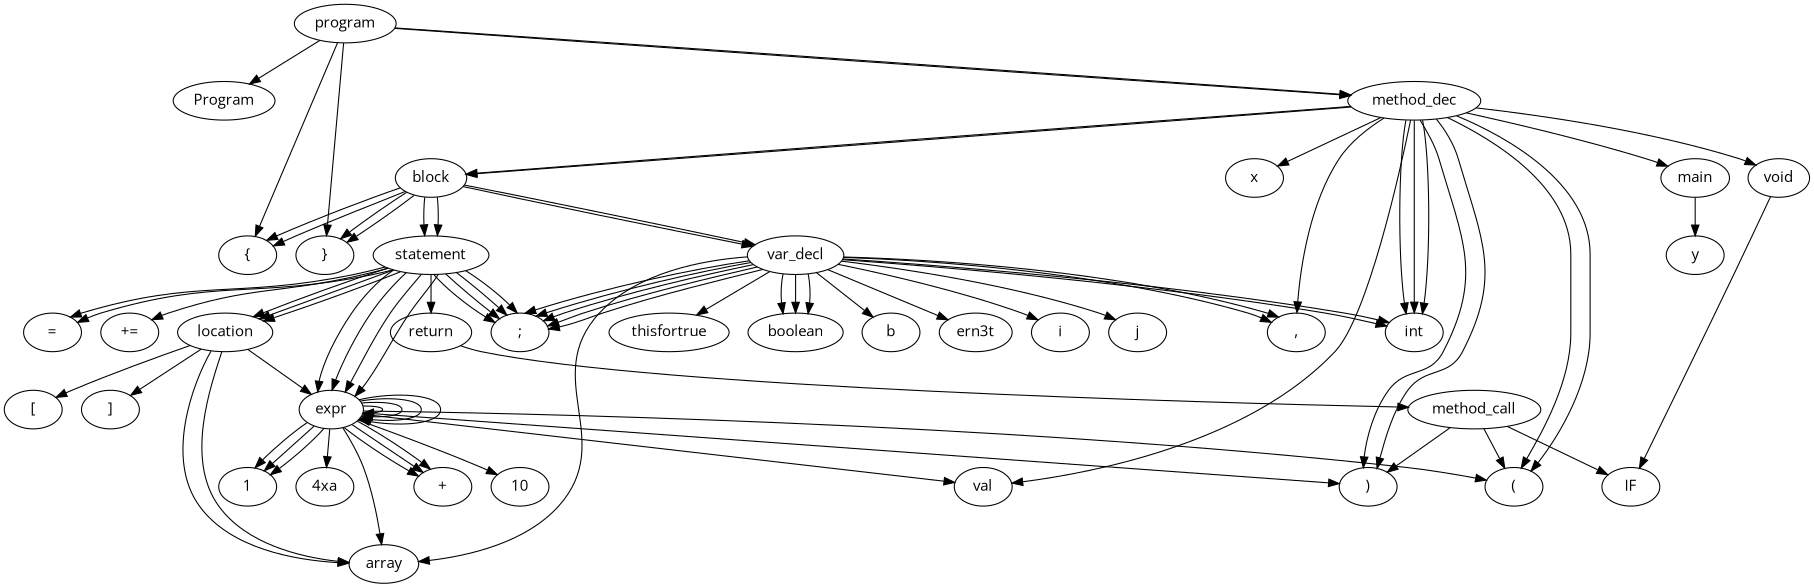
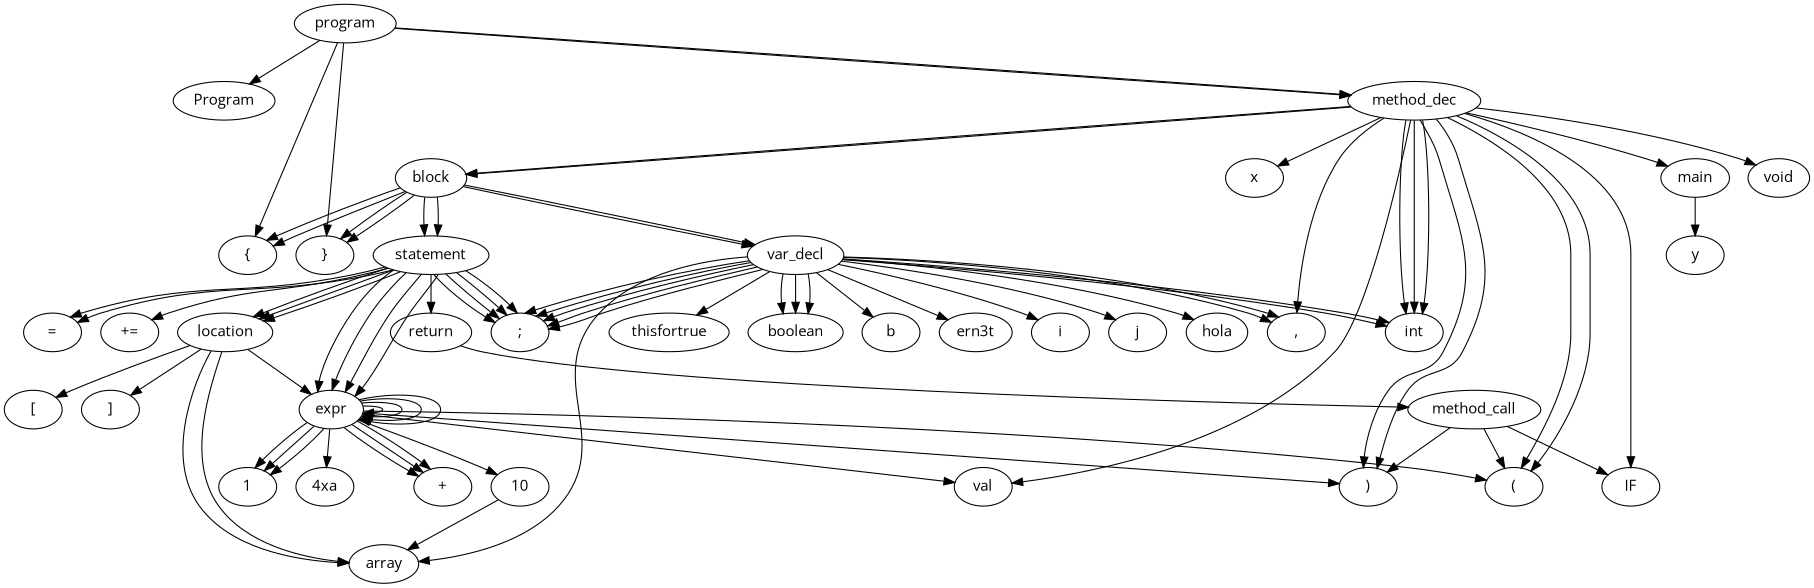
(1708, 328) -> (1628, 239)
none -> (1217, 332)
(367, 479) -> (458, 522)
